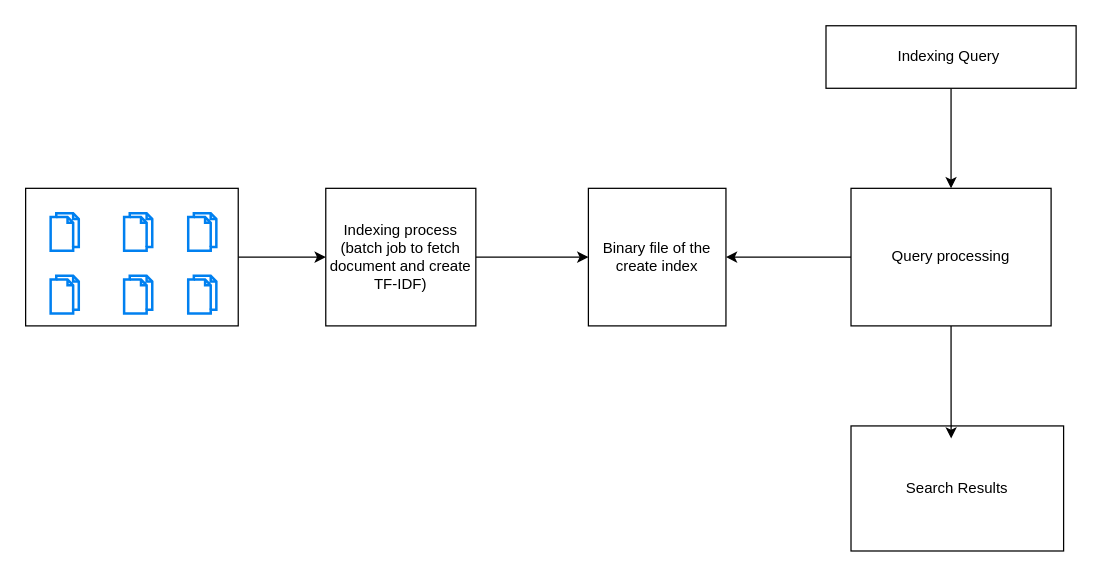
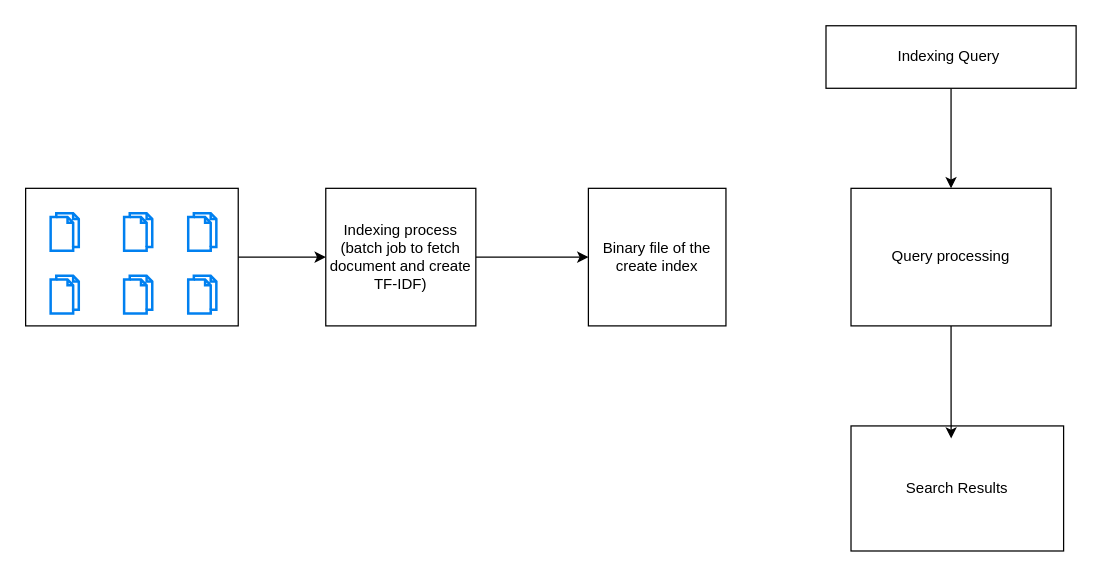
(793, 257) -> none
